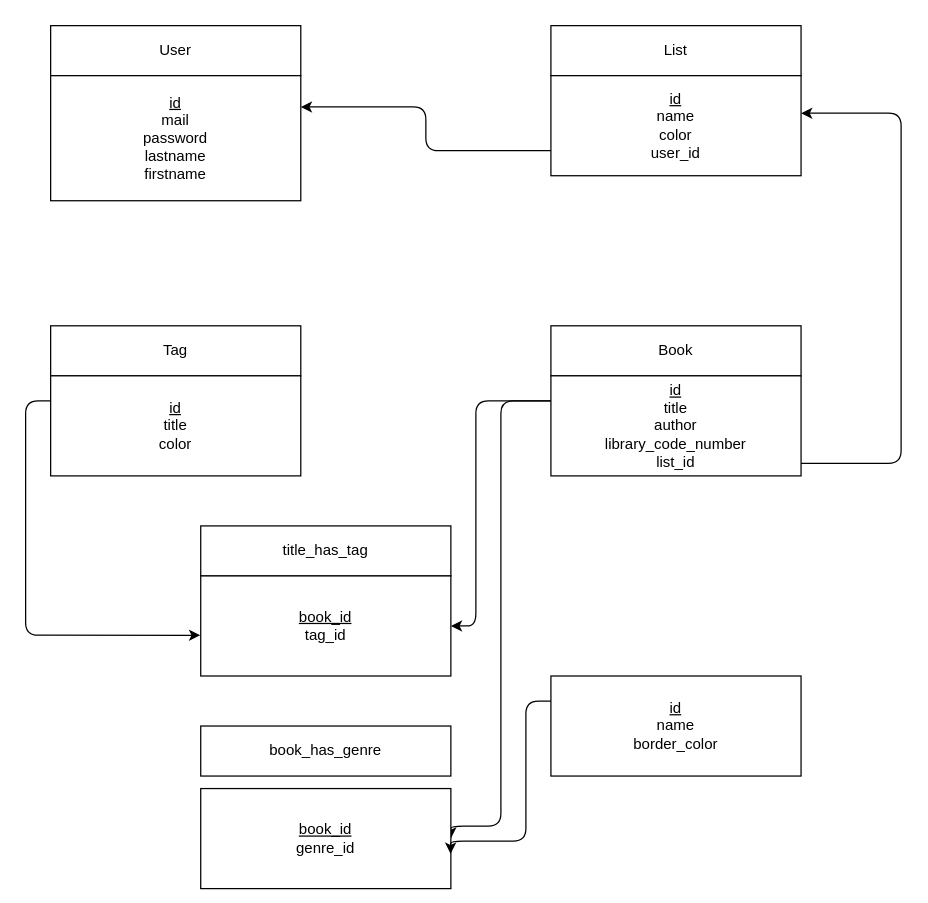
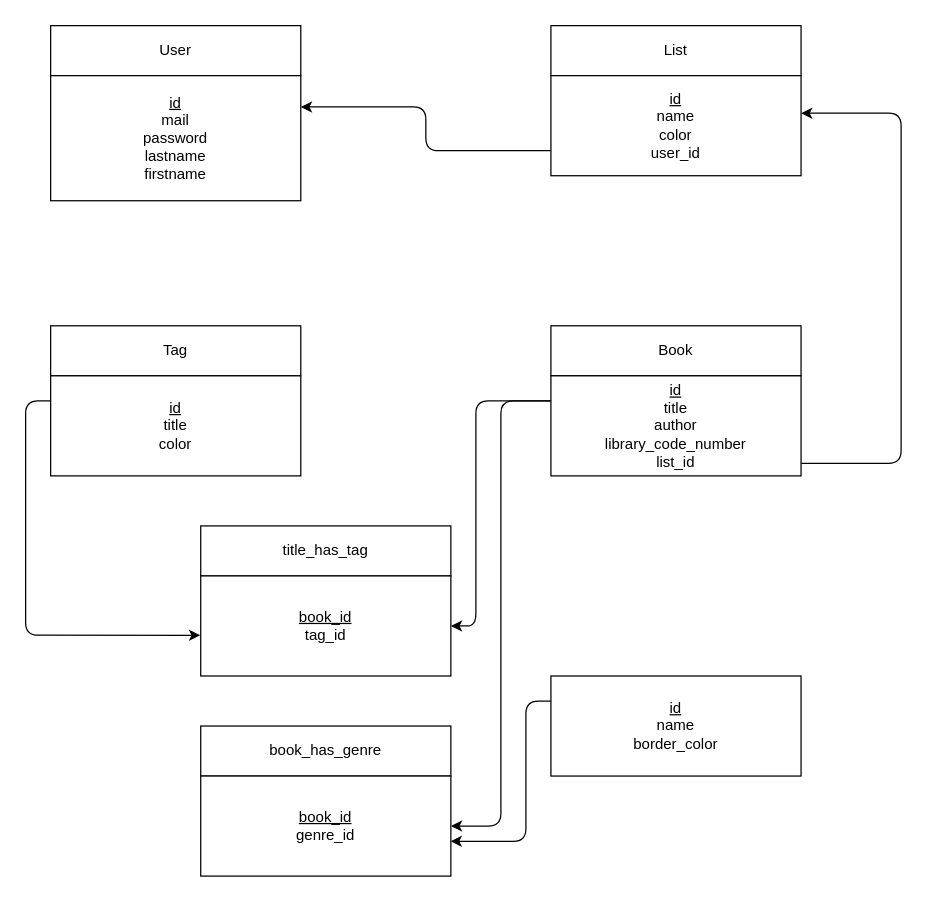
(326, 838) -> (326, 826)
